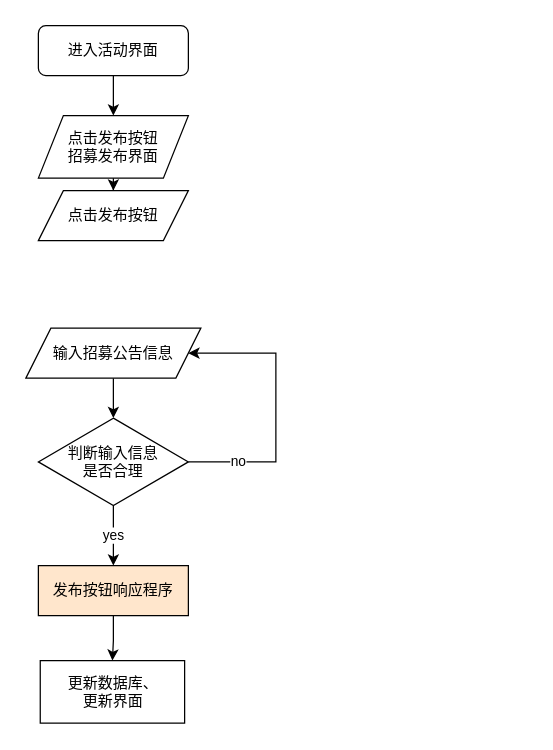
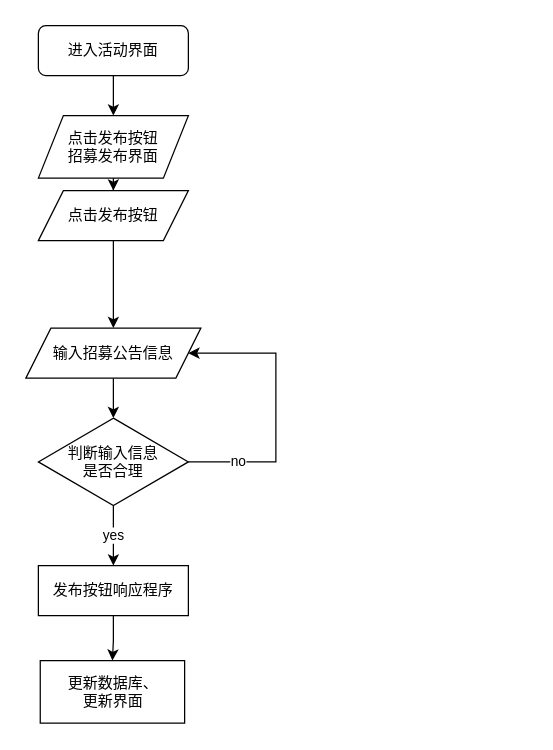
none -> (113, 280)
(113, 591) -> (113, 591)
